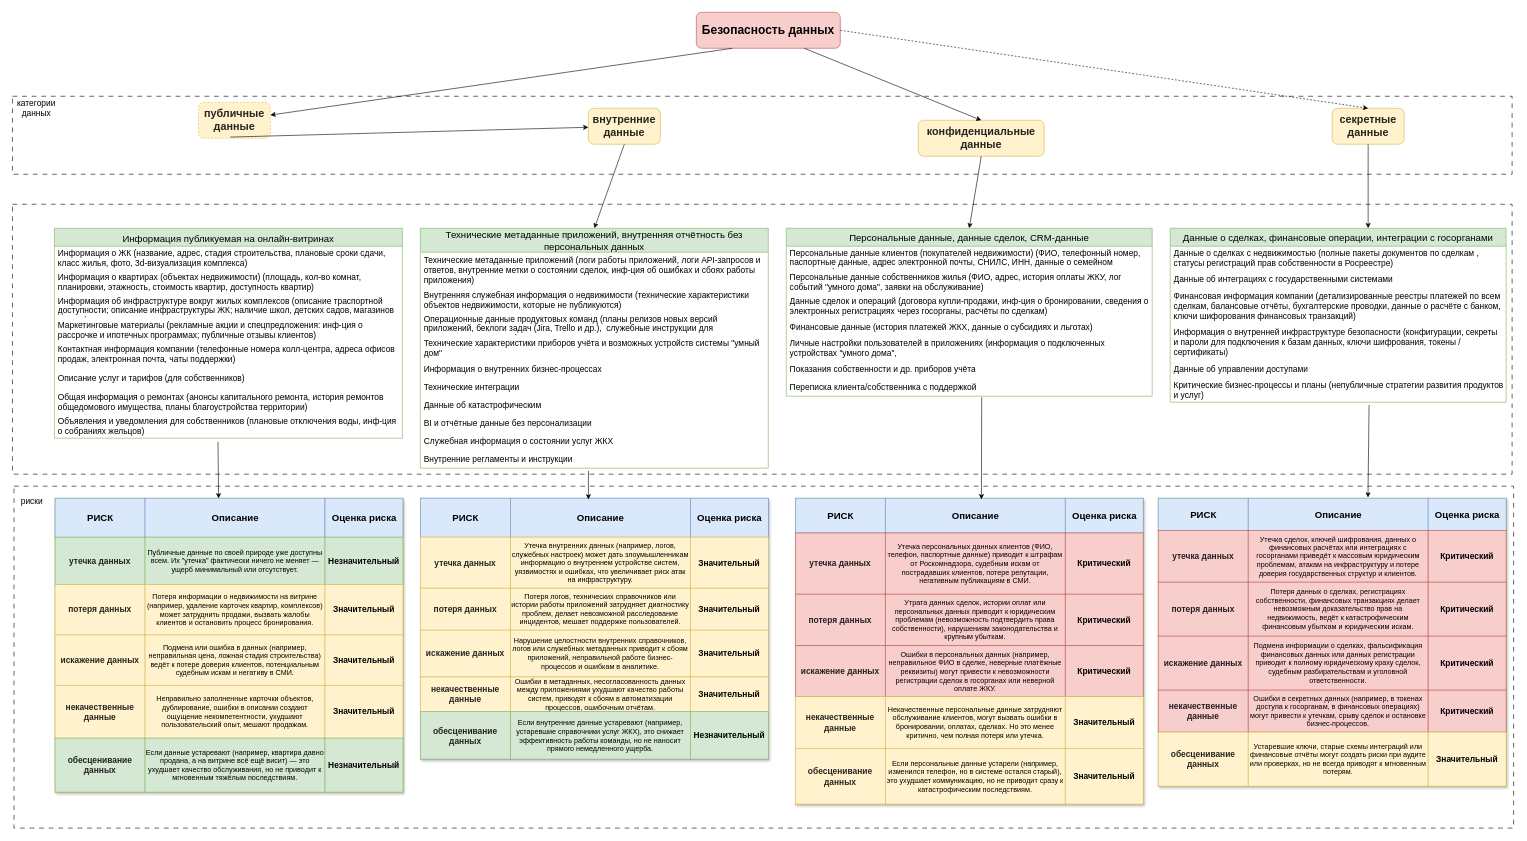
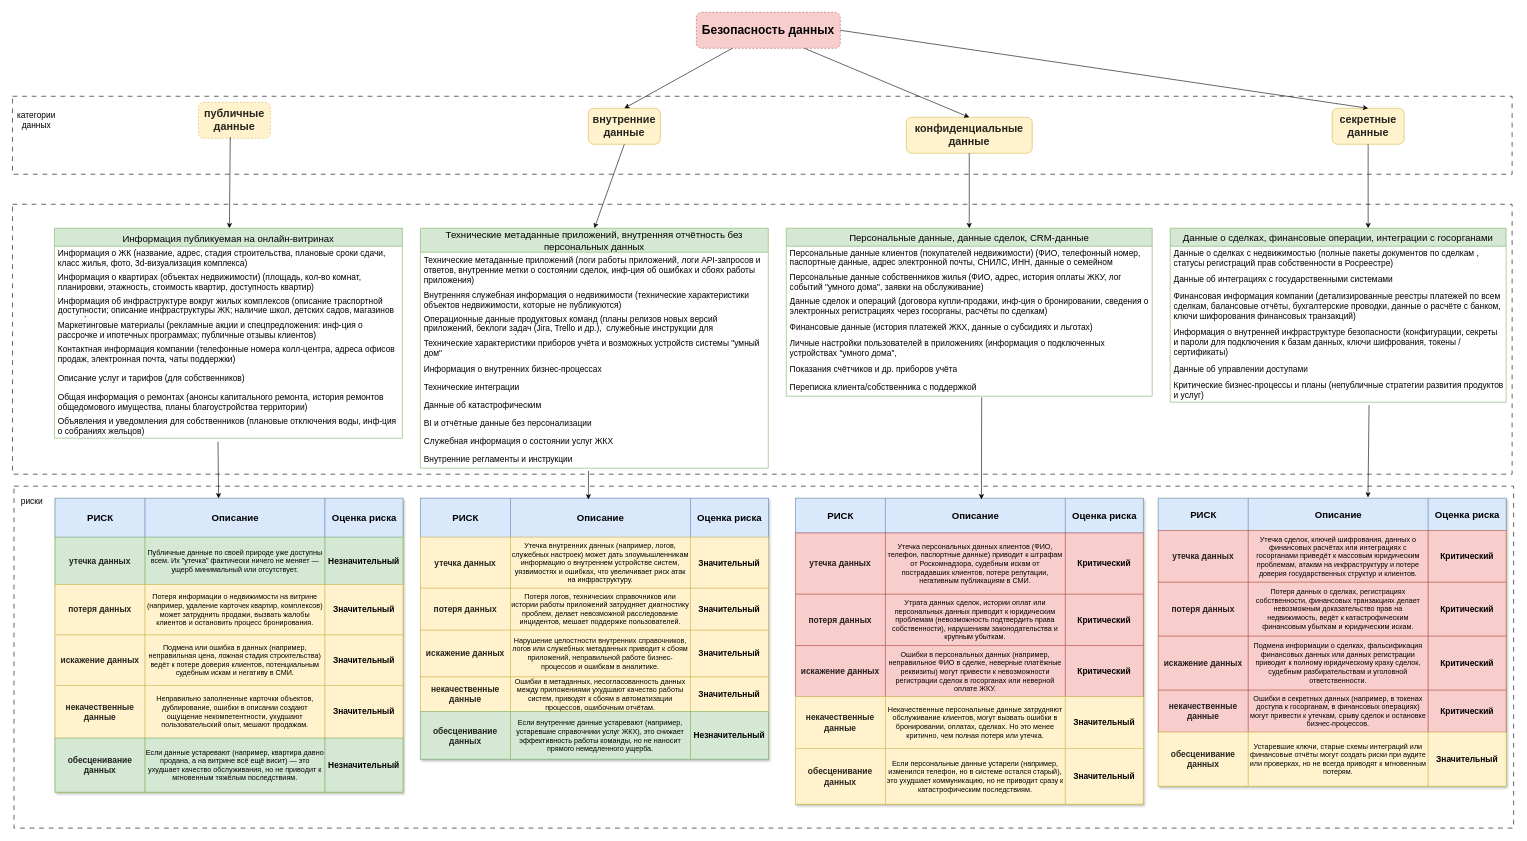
(768, 30) -> (768, 30)
(1102, 69) -> (1102, 69)
(569, 72) -> (680, 77)
(36, 108) -> (36, 120)
(250, 137) -> (229, 211)
(981, 138) -> (969, 135)
(887, 369) -> (877, 369)
